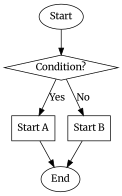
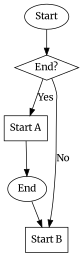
(61, 68) -> (47, 68)
(76, 151) -> (36, 211)
